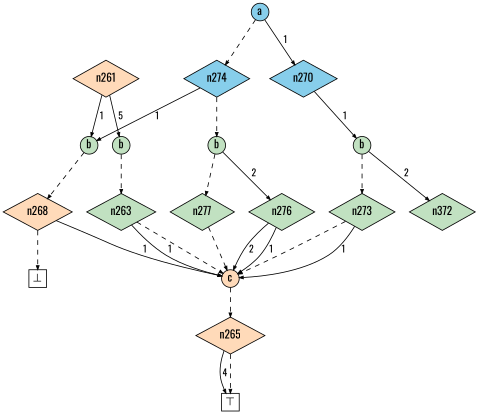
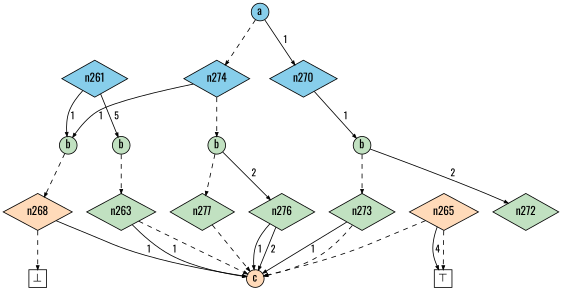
(106, 79) -> (95, 79)
(442, 212) -> (526, 212)
(230, 300) -> (348, 252)
